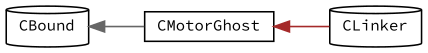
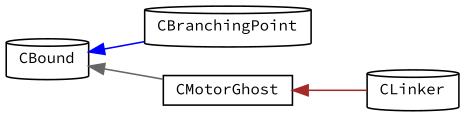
none -> (228, 27)
